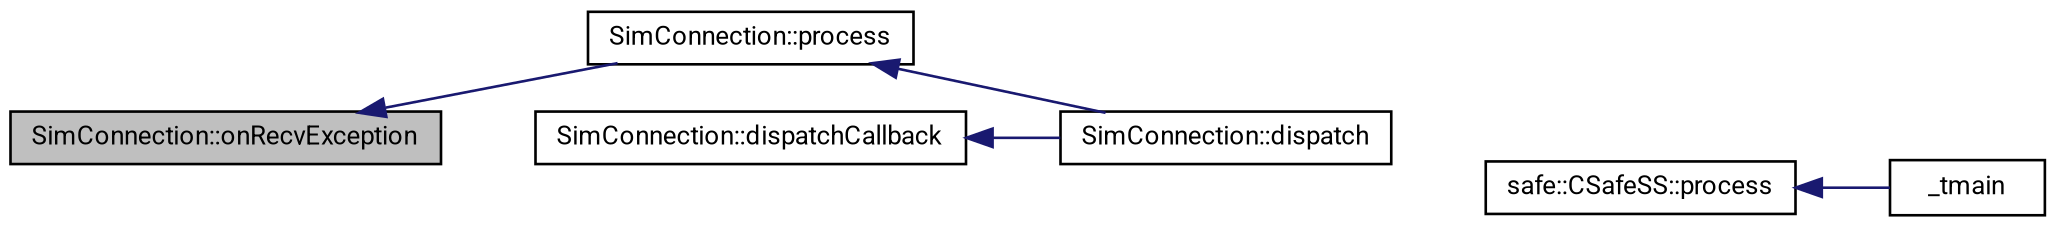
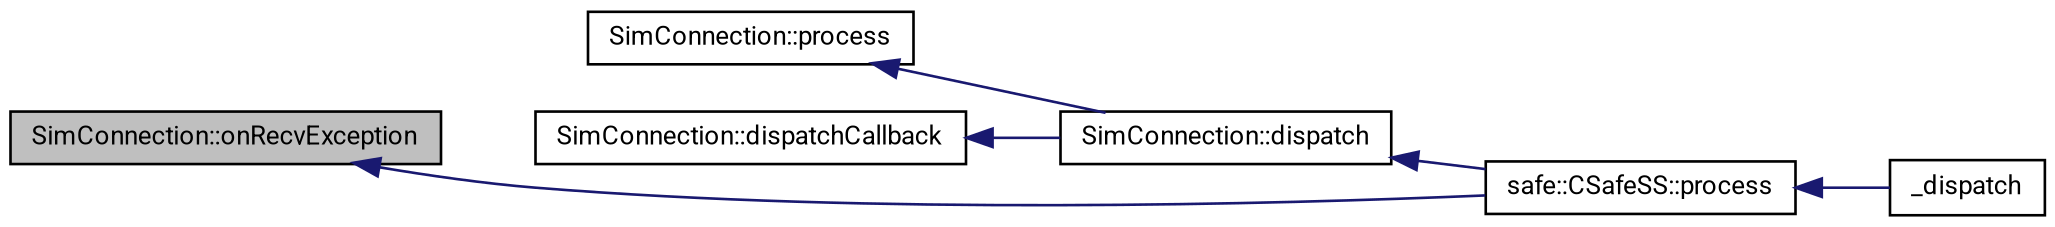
(502, 85) -> (931, 205)
none -> (1452, 165)
(1967, 188) -> (1967, 188)
